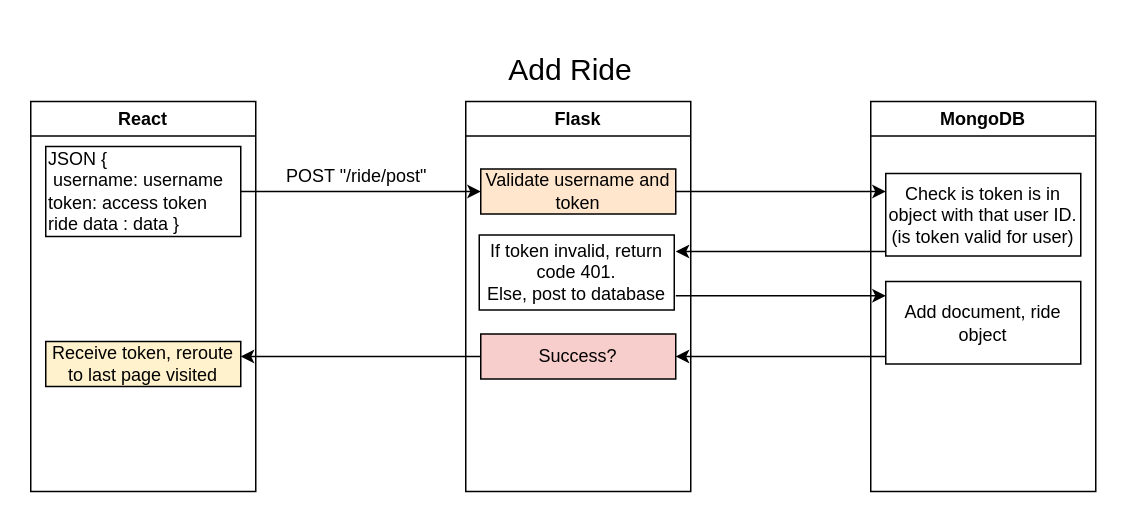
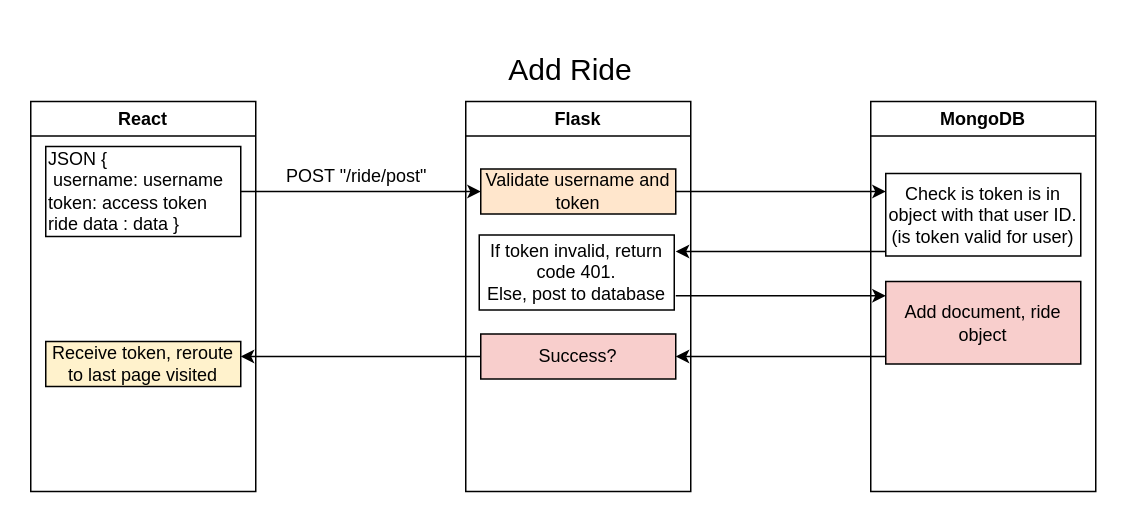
(983, 323) -> (983, 323)
